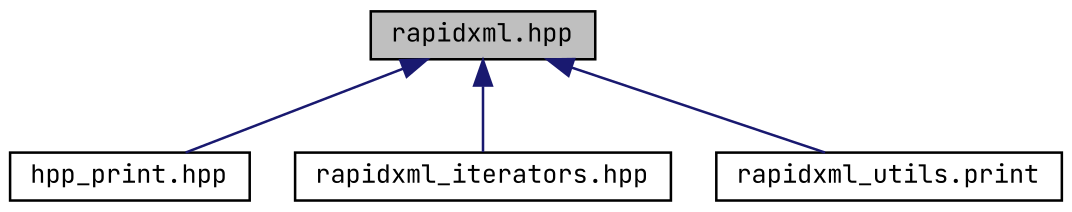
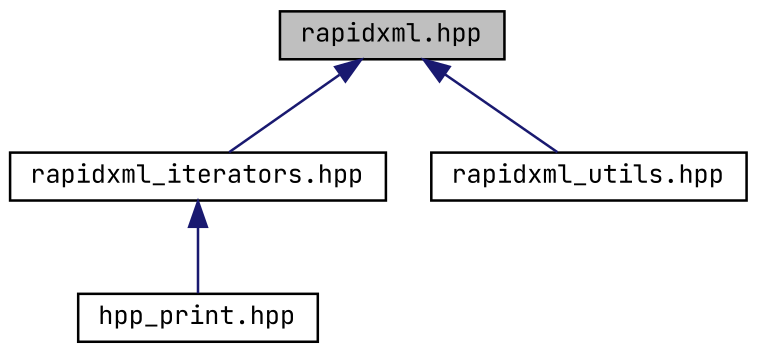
(294, 111) -> (198, 260)
(889, 177) -> (589, 177)
